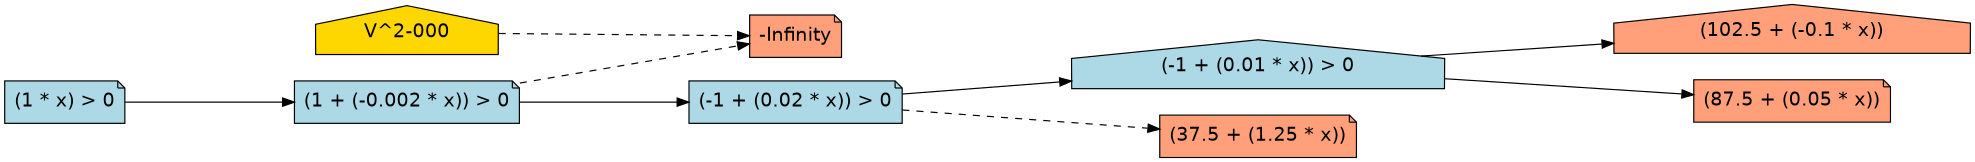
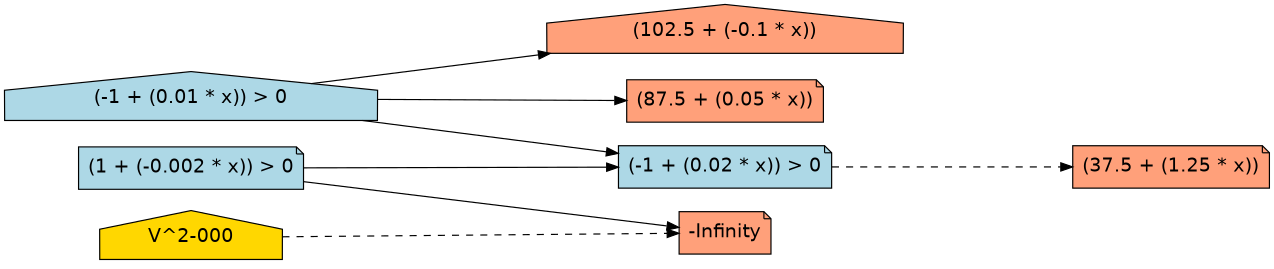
(629, 64) -> (485, 204)
(981, 88) -> (485, 136)
(65, 102) -> none
